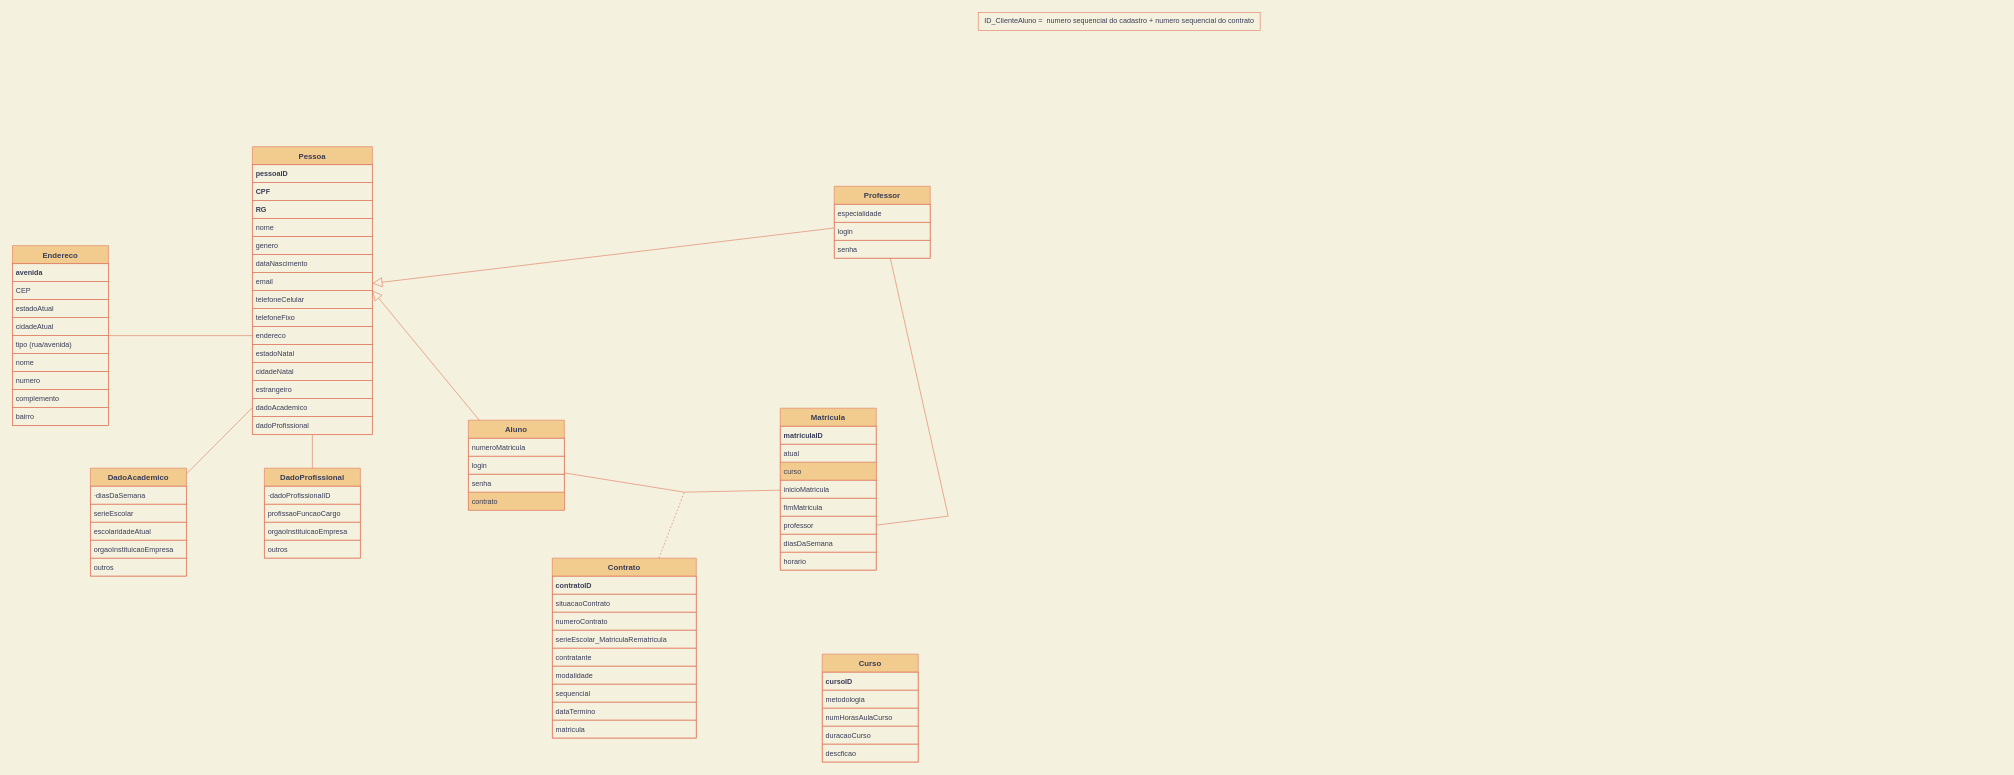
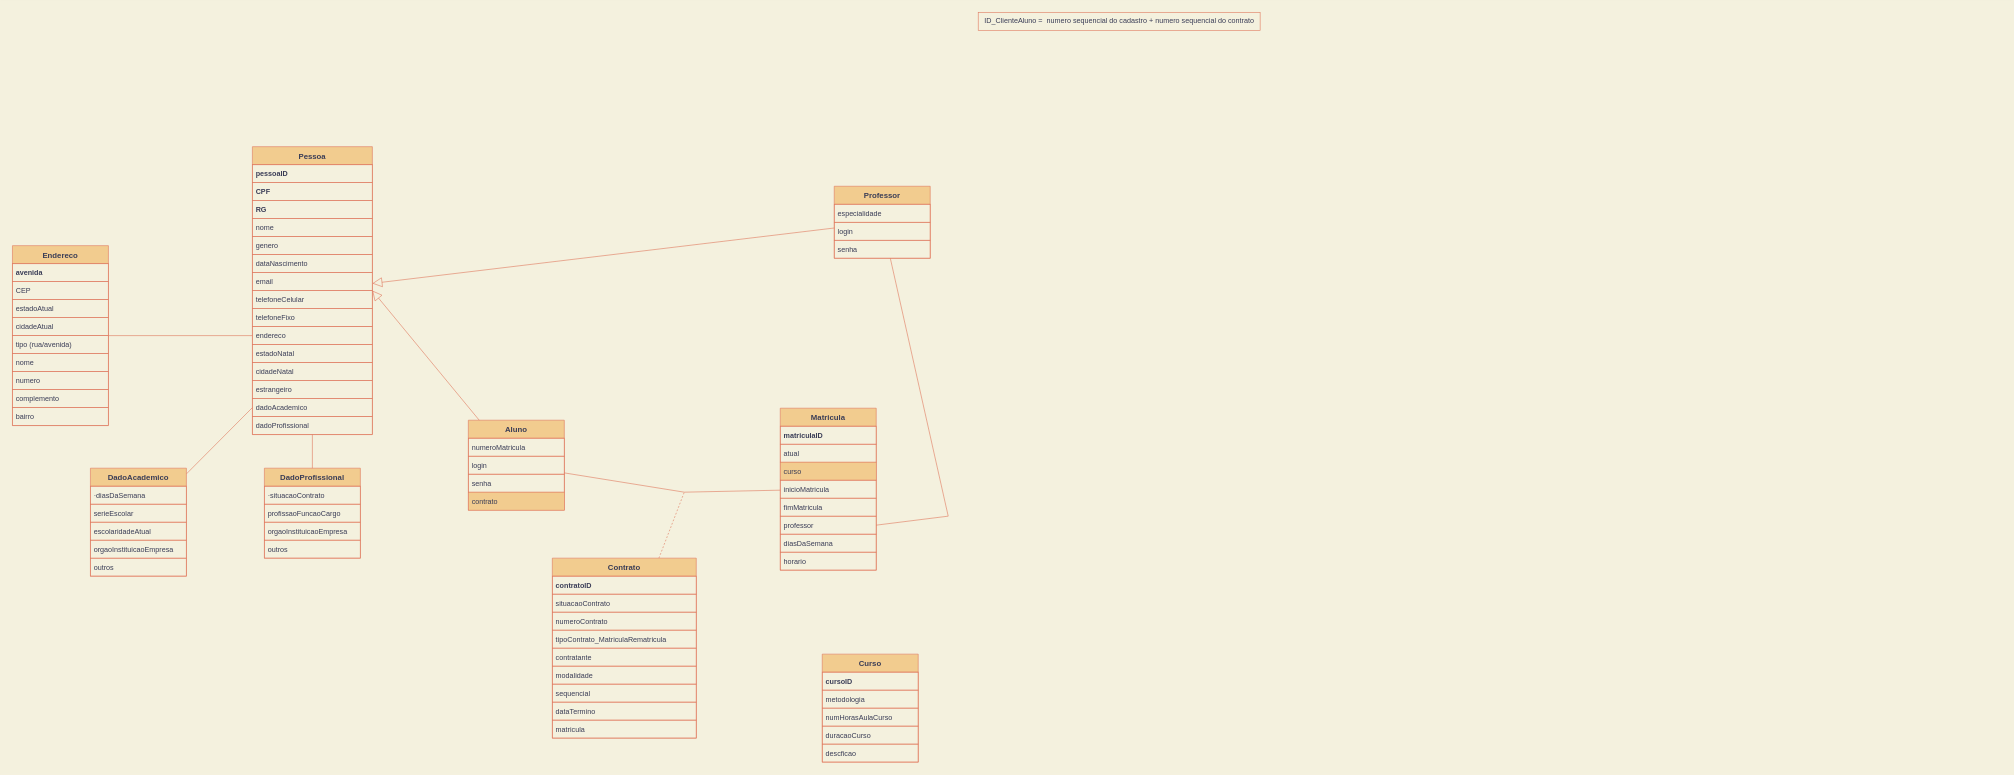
(303, 496) -> (301, 496)
(617, 640) -> (617, 640)
